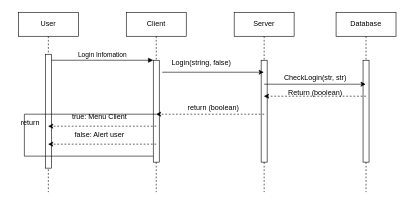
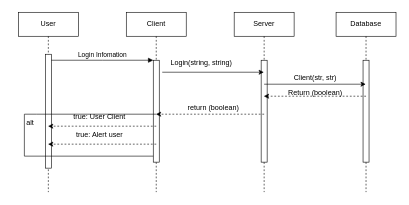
(202, 63) -> (202, 63)
(316, 78) -> (316, 78)
(100, 117) -> (100, 117)
(30, 123) -> (30, 123)
(100, 135) -> (100, 135)
